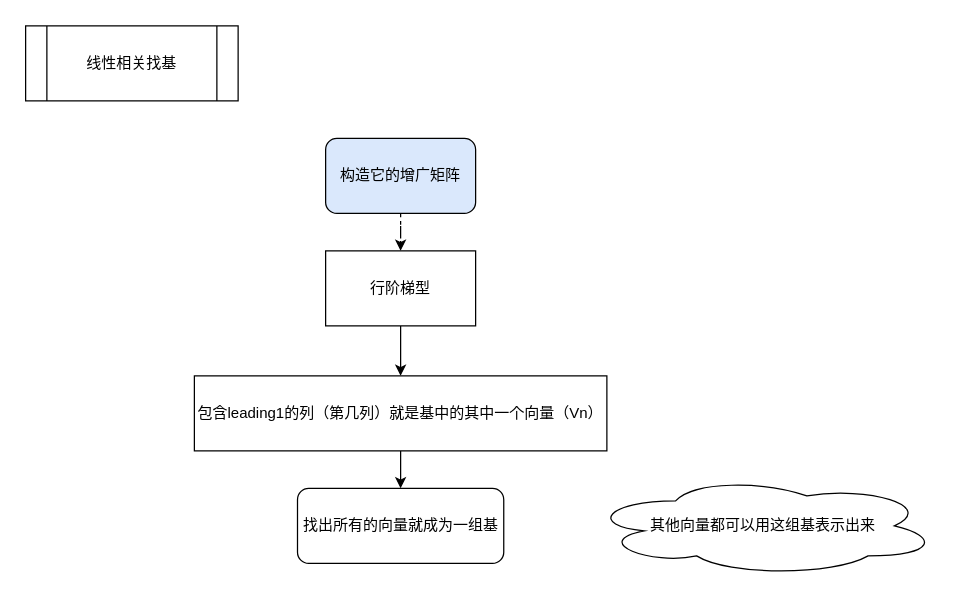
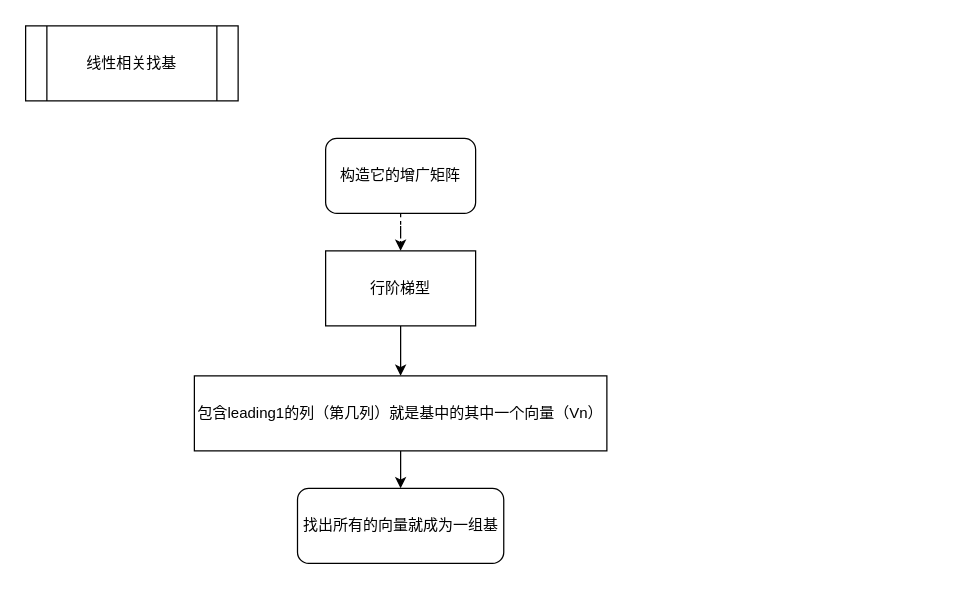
(401, 176) -> (401, 176)
(763, 526) -> none
